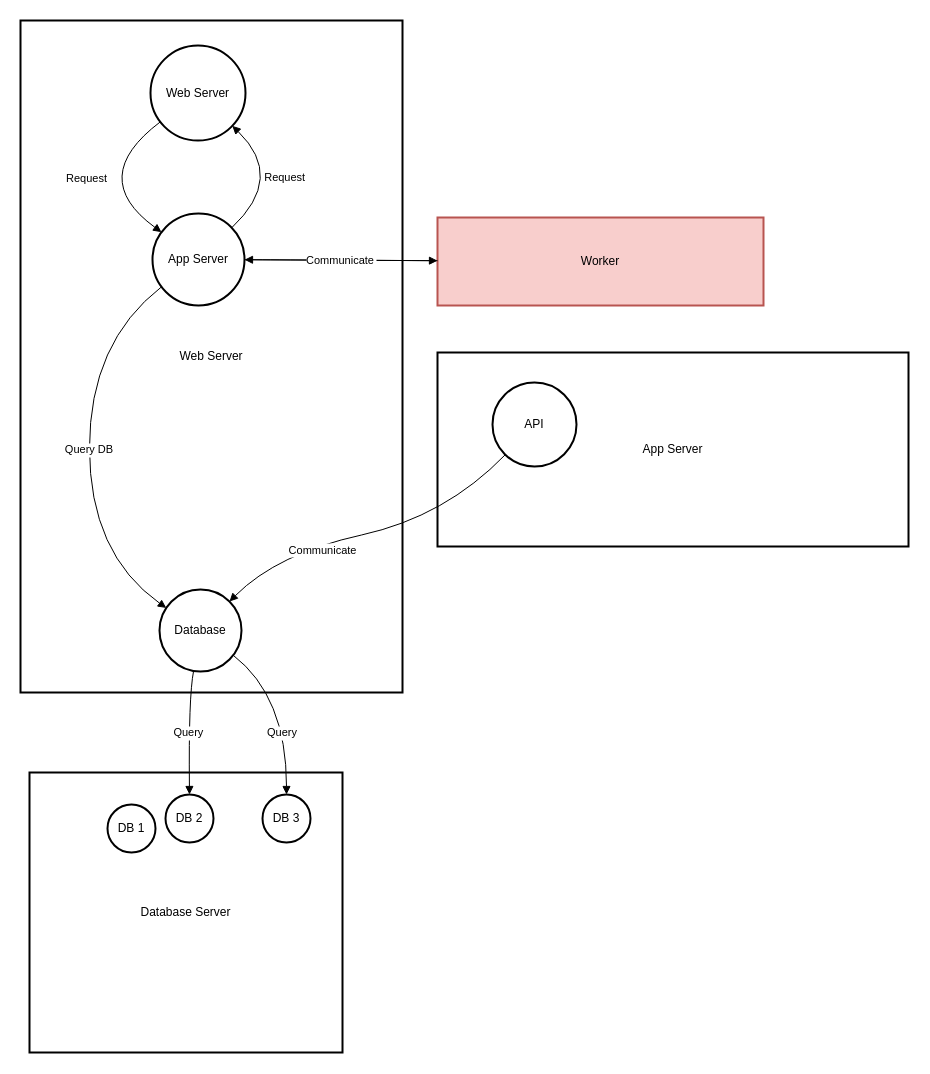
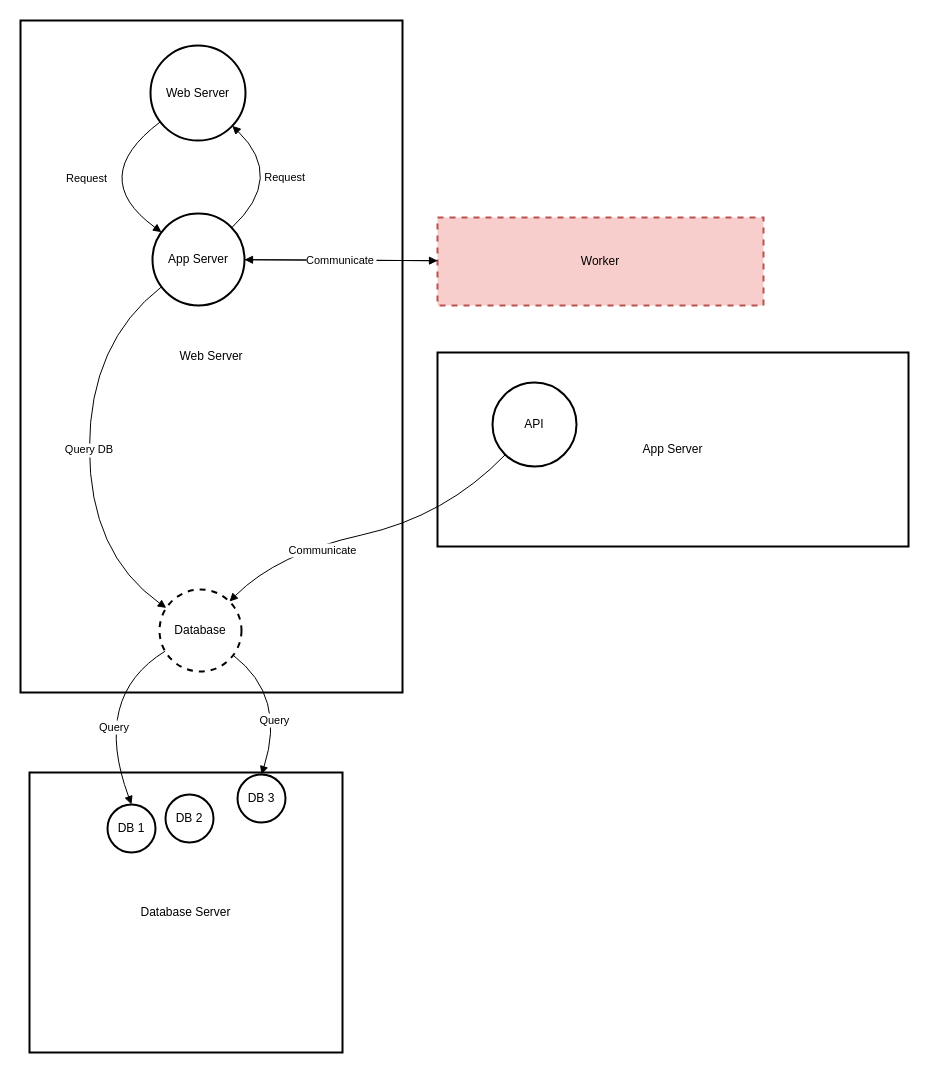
(601, 262) -> (601, 262)
(201, 631) -> (201, 631)
none -> (118, 716)
(190, 729) -> none
(287, 819) -> (262, 799)
